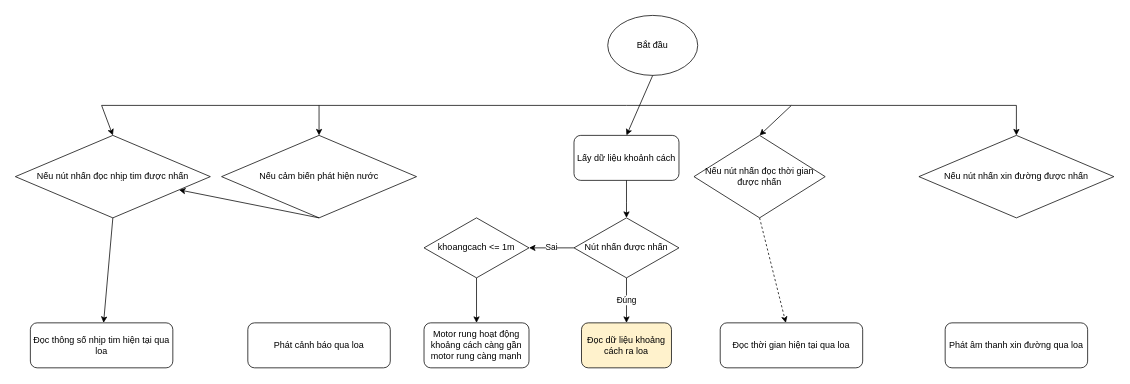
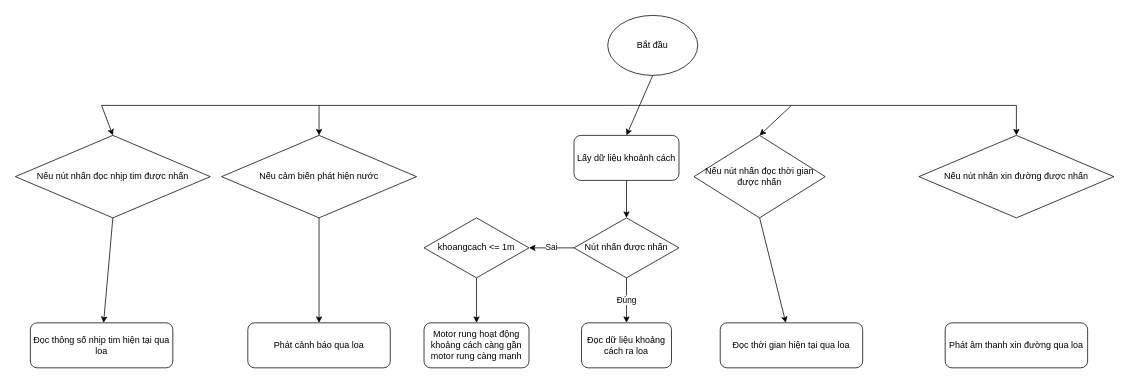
(249, 204) -> (319, 316)
(772, 268) -> (772, 268)
(627, 345) -> (627, 345)
